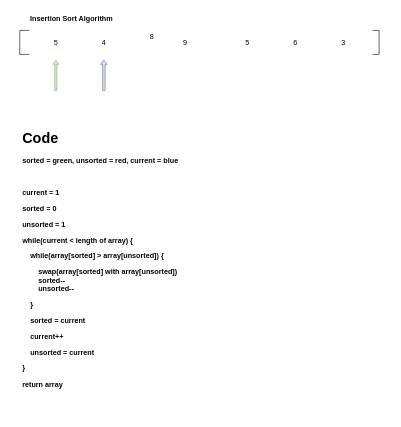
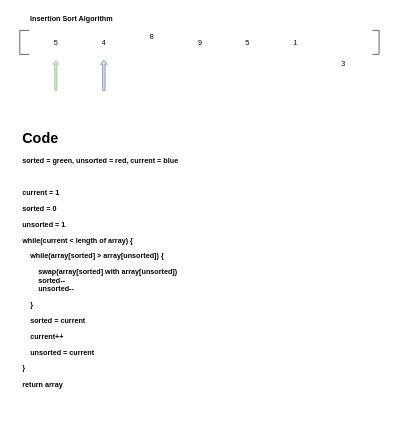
(185, 42) -> (200, 42)
(296, 42) -> (296, 42)
(344, 42) -> (344, 63)
